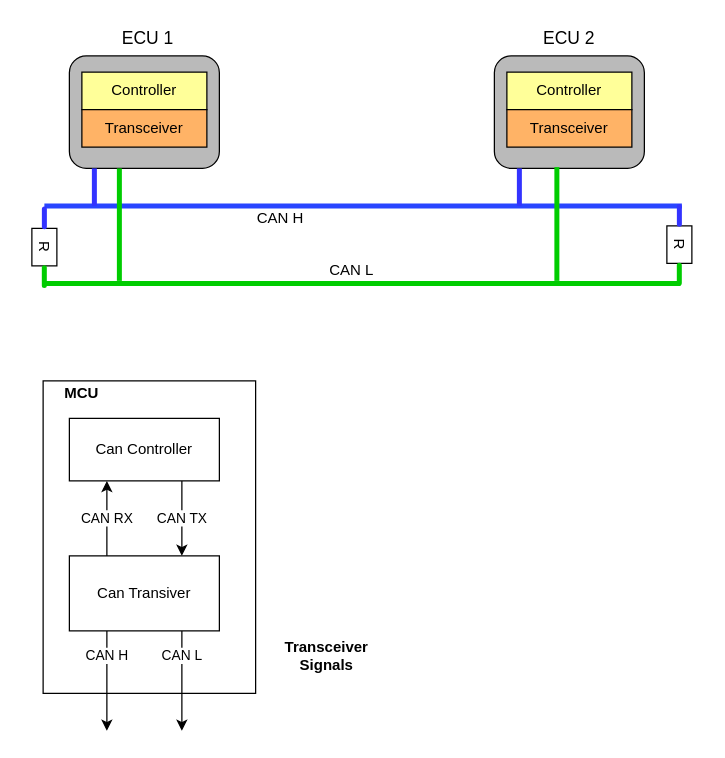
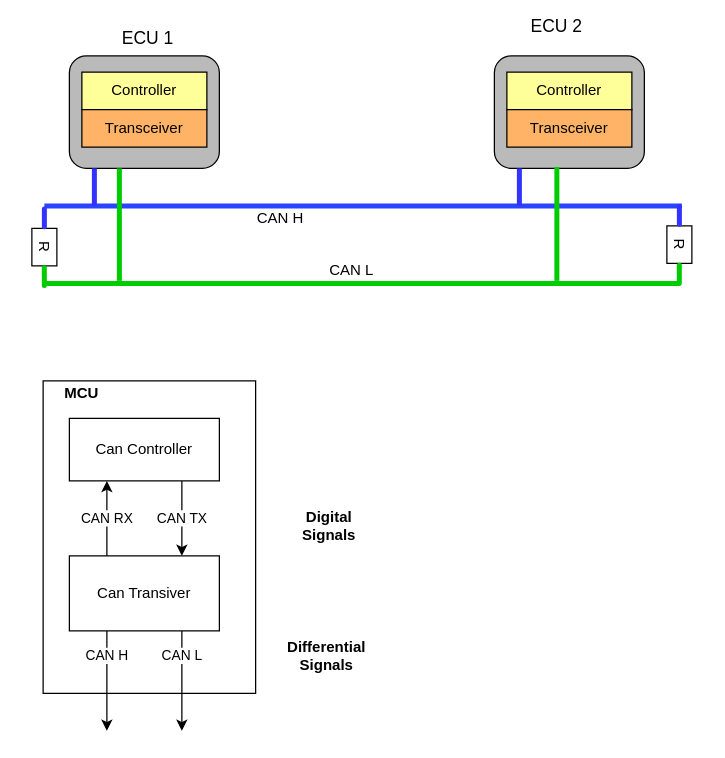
(569, 38) -> (557, 26)
none -> (329, 526)
(327, 656) -> (327, 656)
